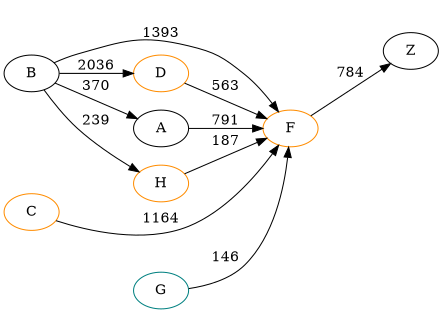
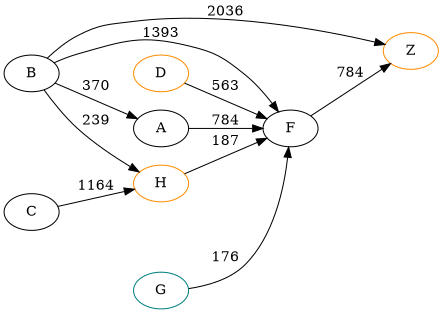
(411, 51) -> (411, 51)
(91, 73) -> (207, 19)
(226, 121) -> (226, 121)
(291, 128) -> (291, 128)
(32, 212) -> (32, 212)
(178, 230) -> (91, 199)
(226, 257) -> (226, 257)
